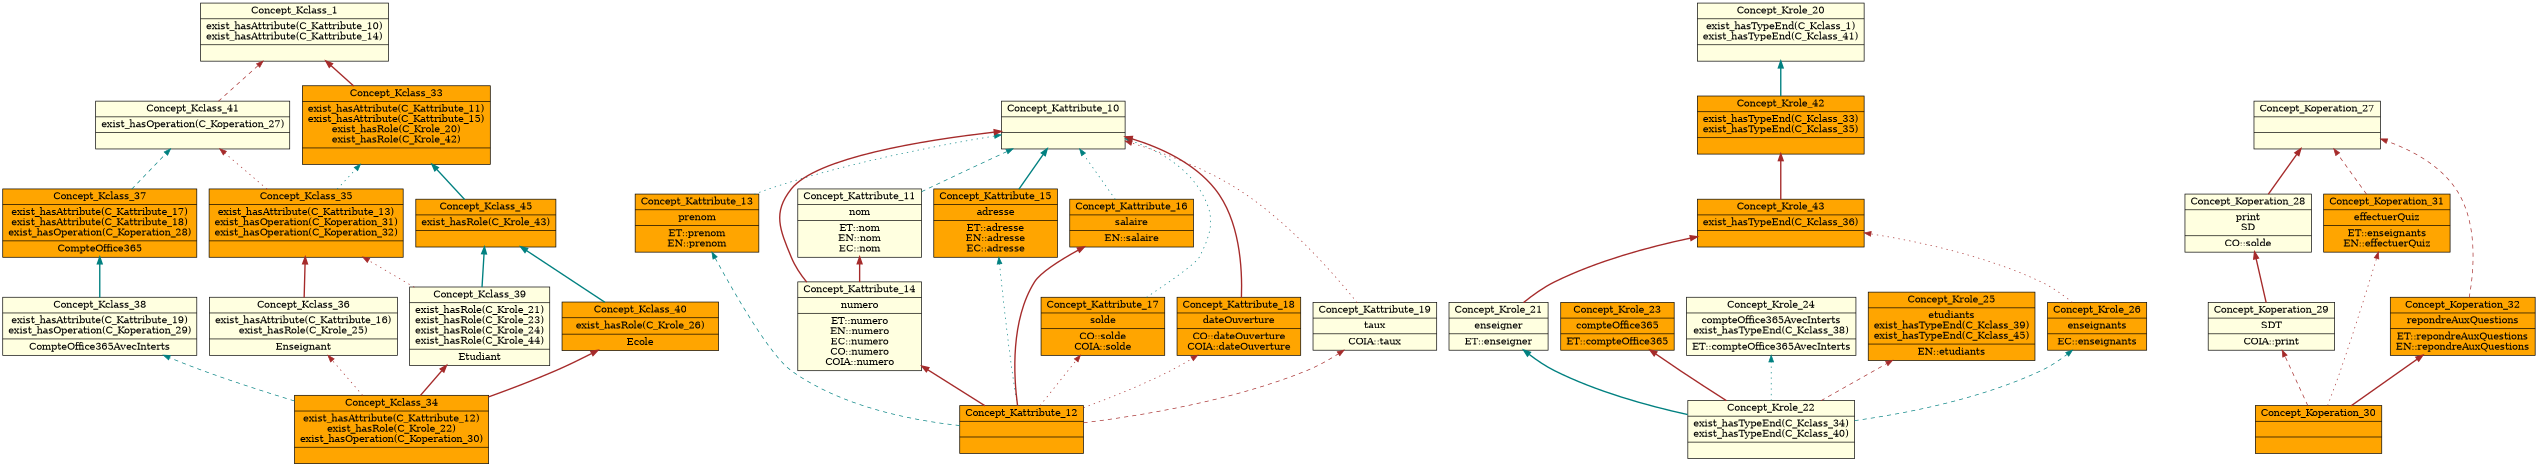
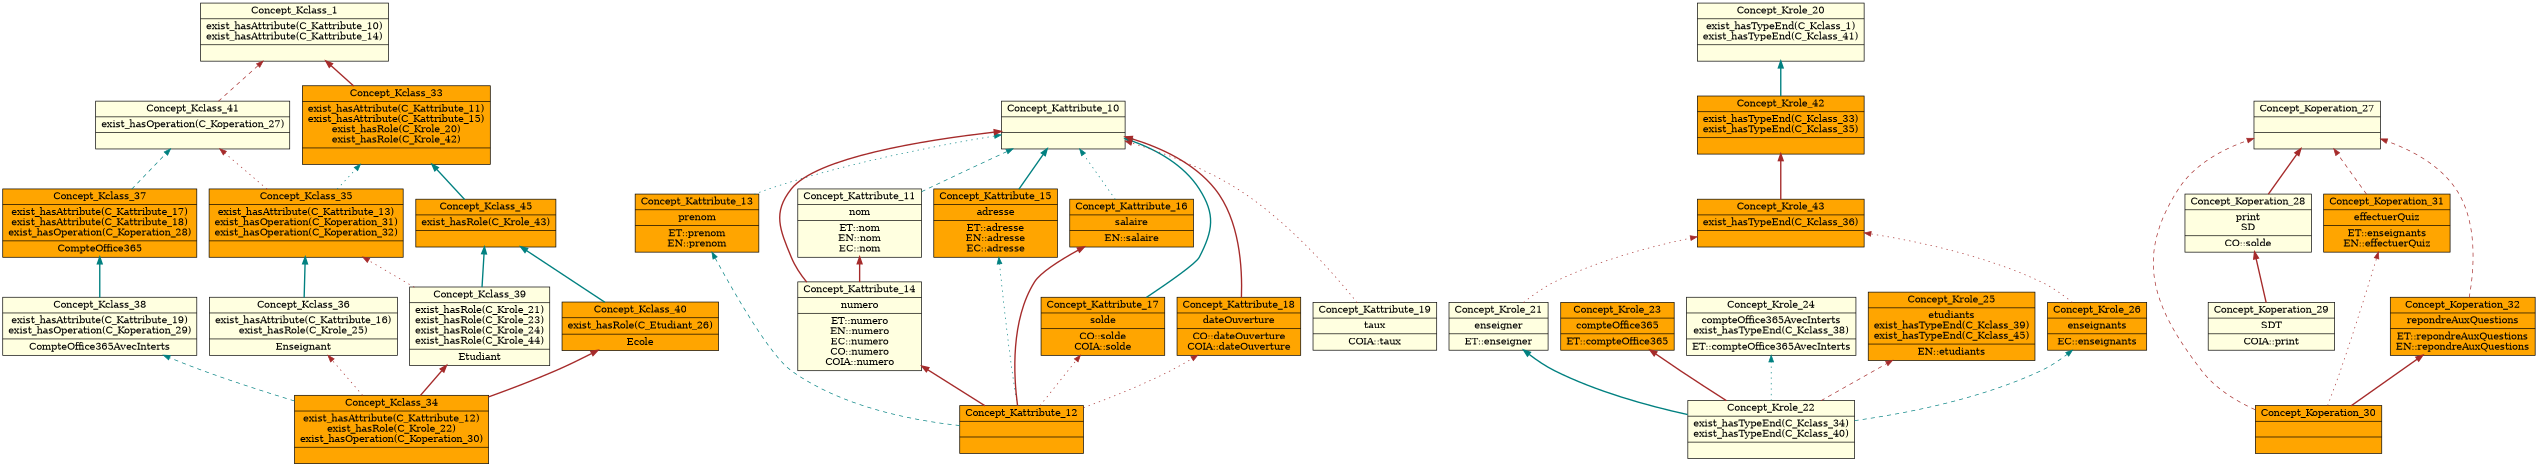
(1210, 214) -> (1210, 214)
(1603, 262) -> (1603, 262)
(305, 281) -> (305, 281)
(640, 326) -> (640, 326)
(2296, 381) -> (2154, 274)
(1214, 400) -> none
